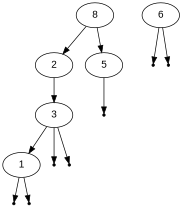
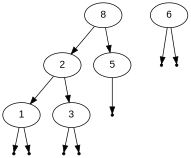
(40, 137) -> (44, 87)
